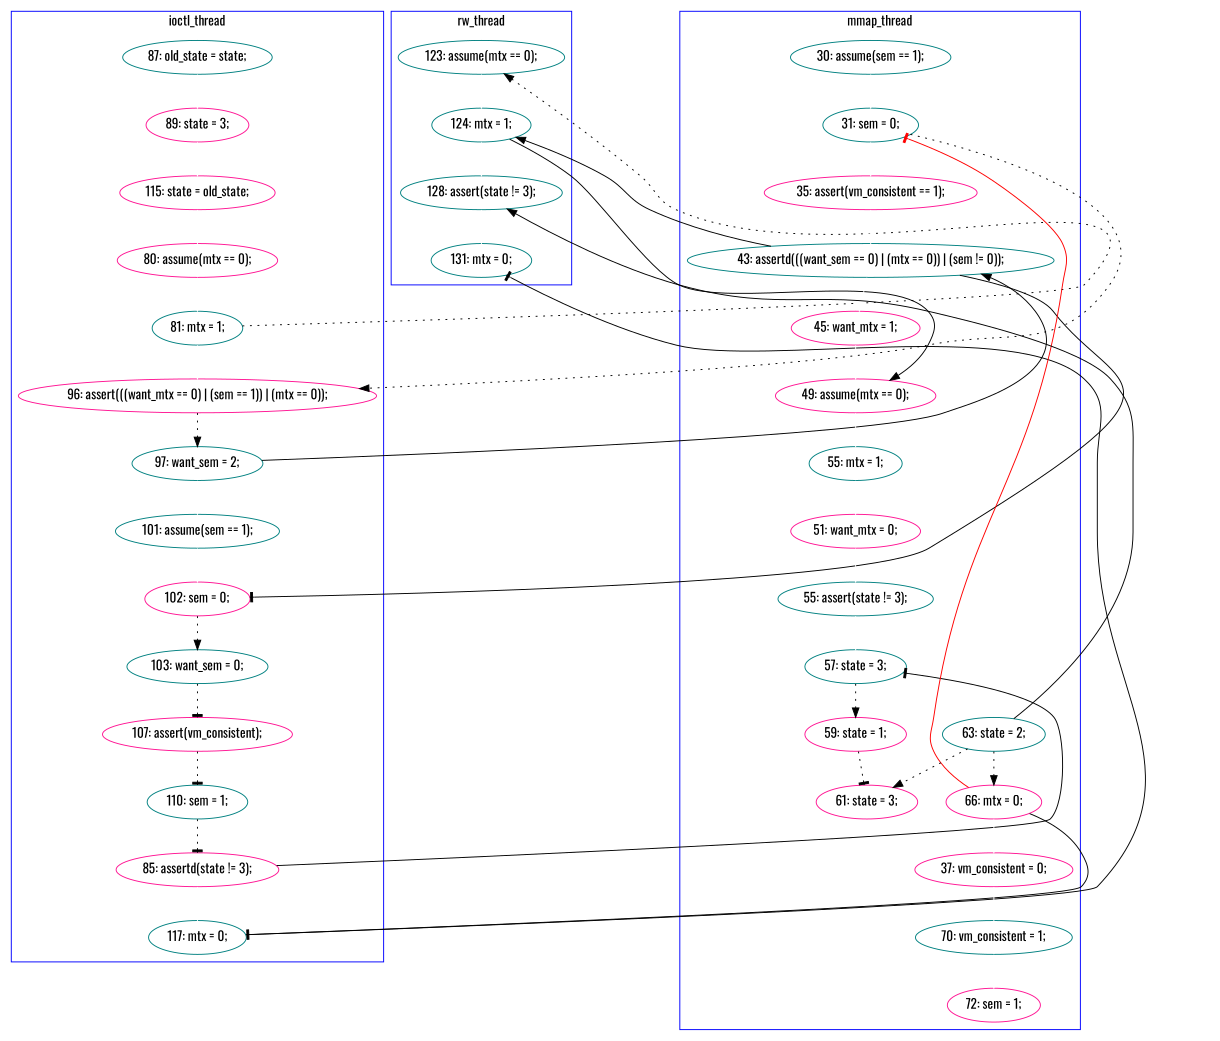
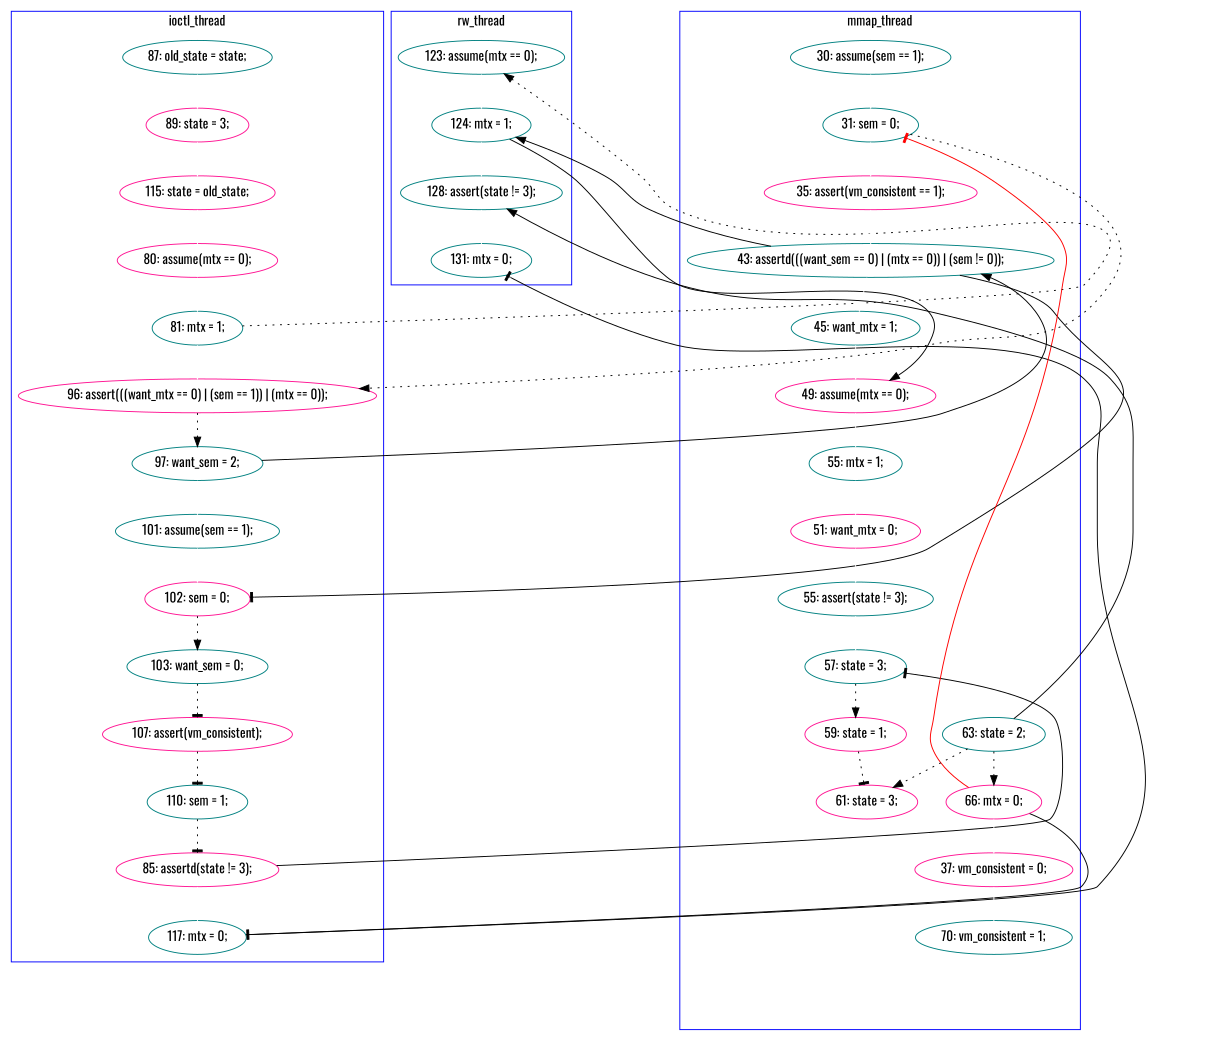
(856, 328) -> (856, 328)
(994, 1005) -> none
